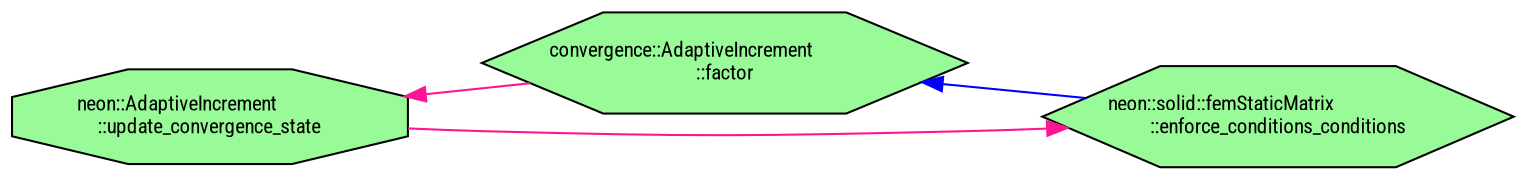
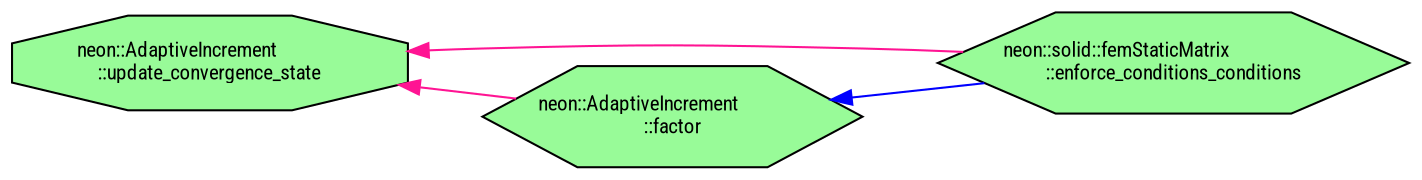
(725, 63) -> (672, 117)
(727, 135) -> (696, 45)
